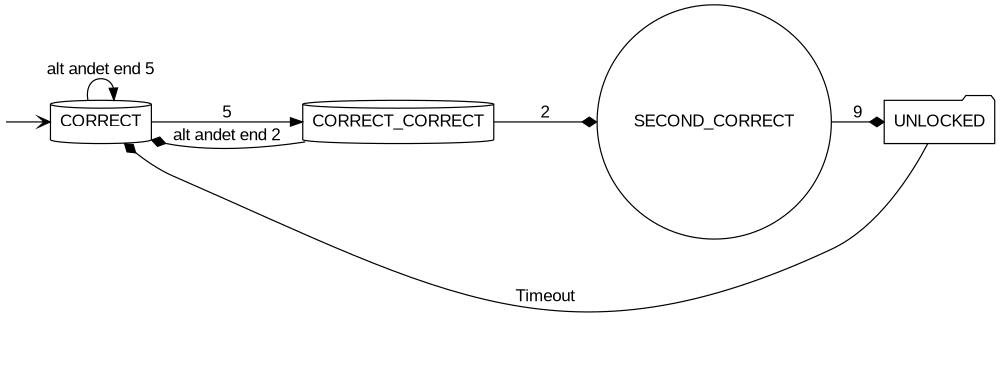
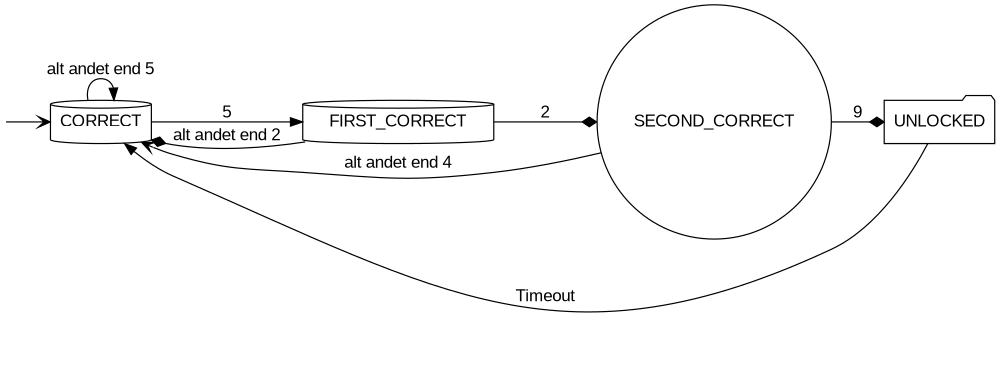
(398, 122) -> (398, 122)
none -> (377, 177)
(544, 308) -> (544, 308)
